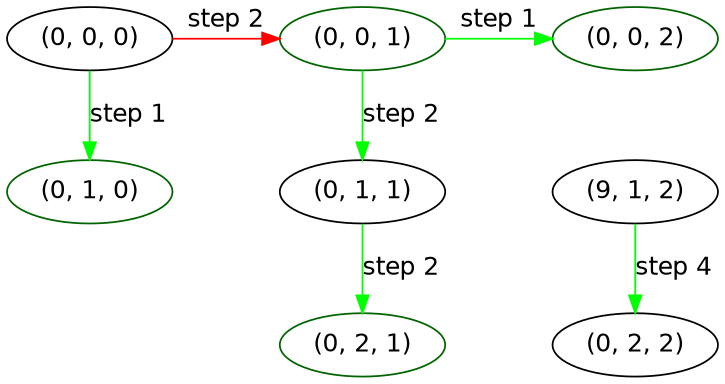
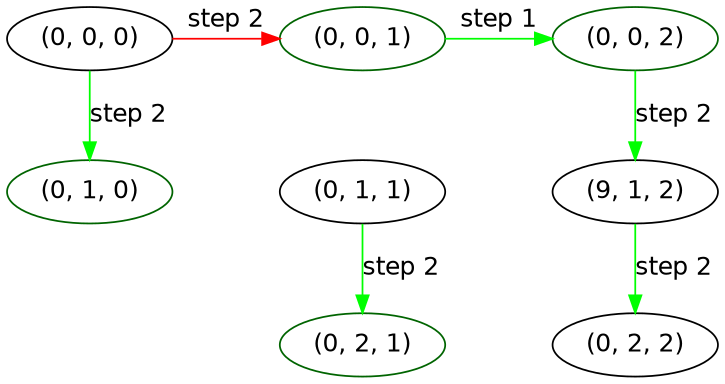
(363, 106) -> none
none -> (635, 106)
(128, 115) -> (128, 115)
(674, 268) -> (674, 268)
